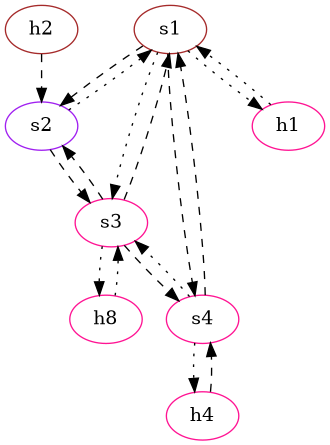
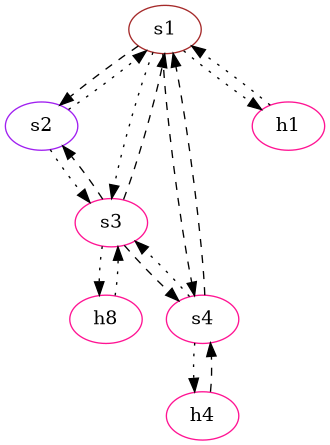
(42, 30) -> none
(65, 171) -> (65, 171)
